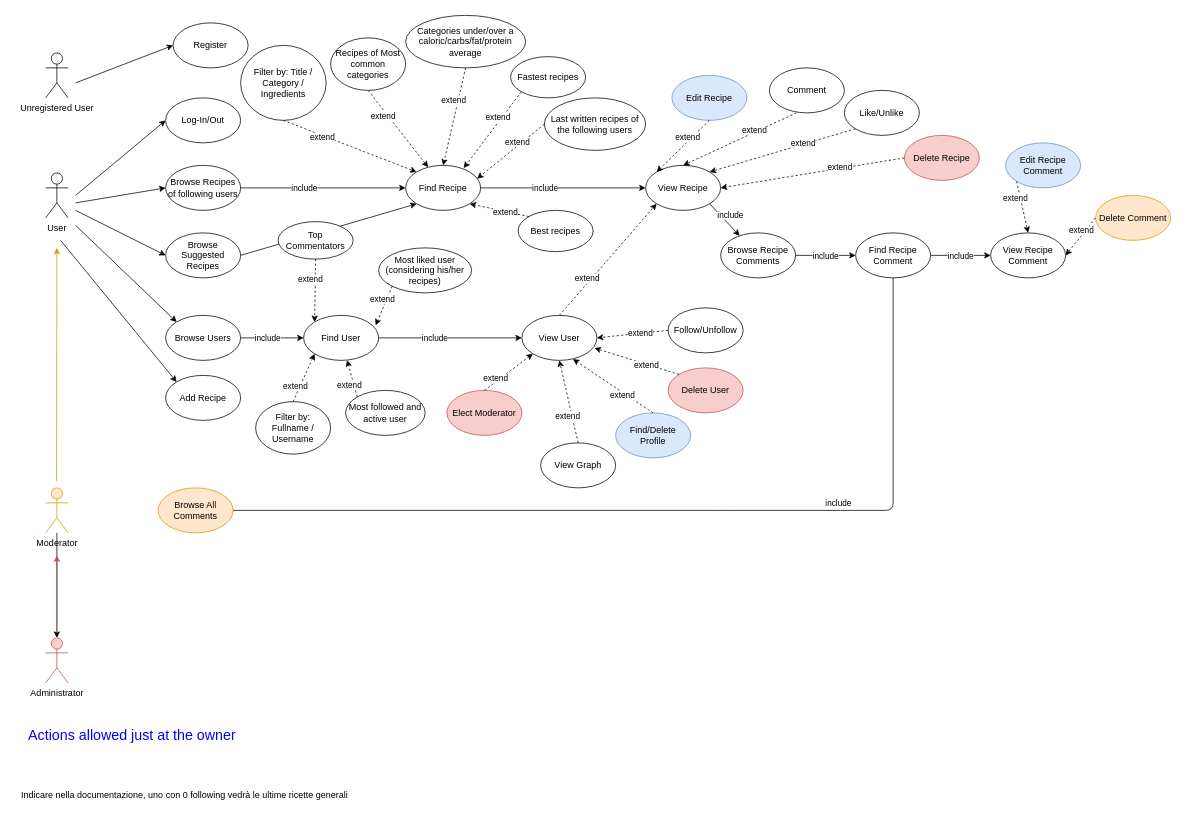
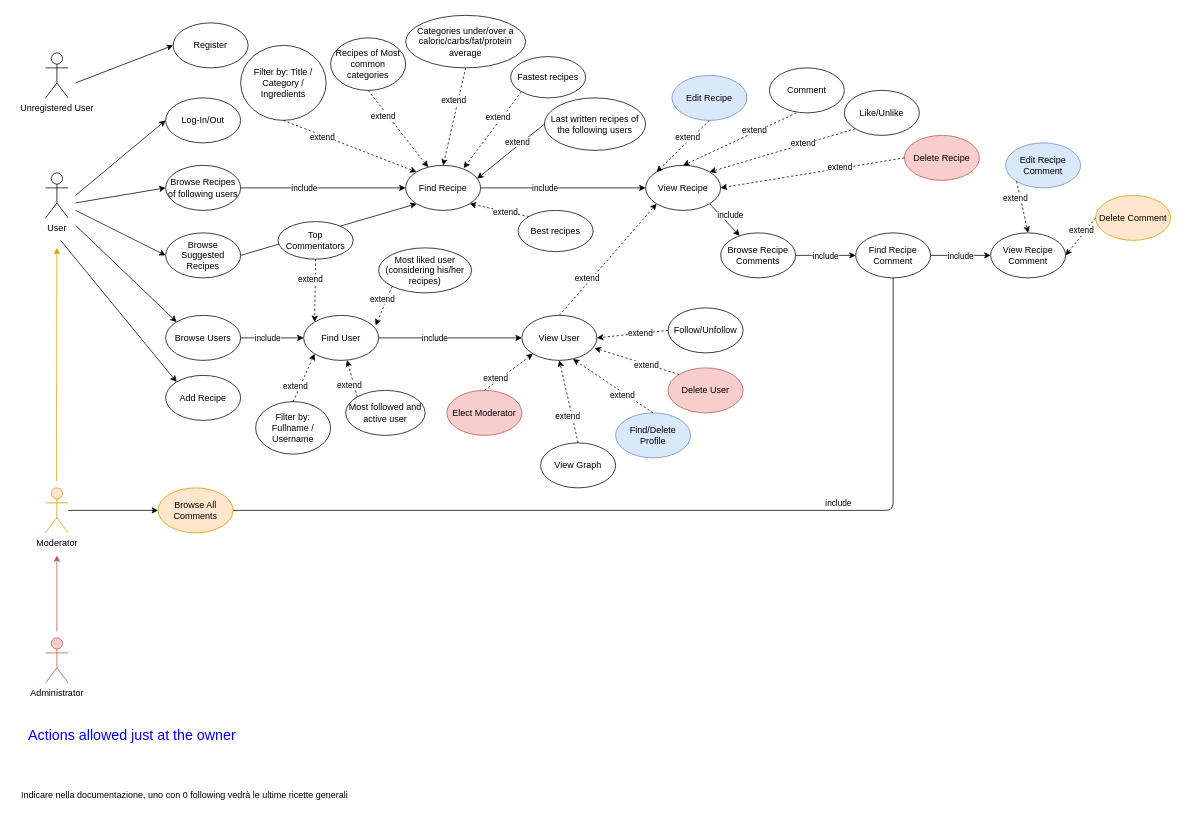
(499, 161) -> (499, 161)
(57, 632) -> (110, 510)
